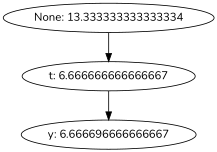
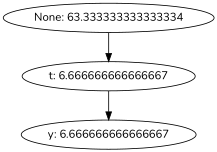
(109, 18) -> (109, 18)
(109, 135) -> (109, 135)
